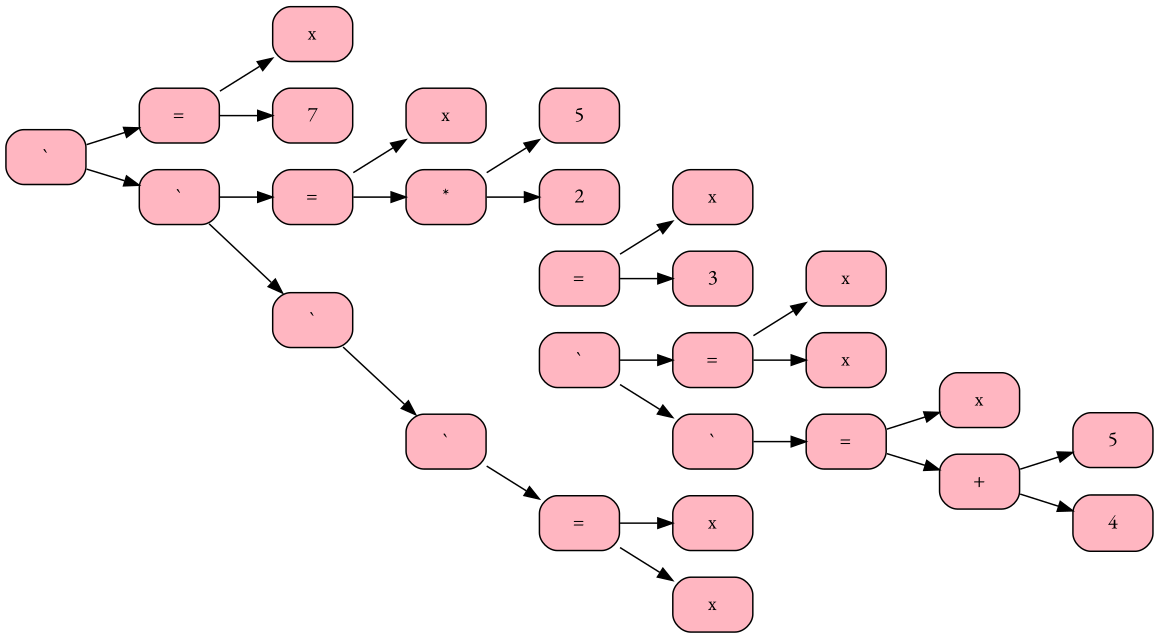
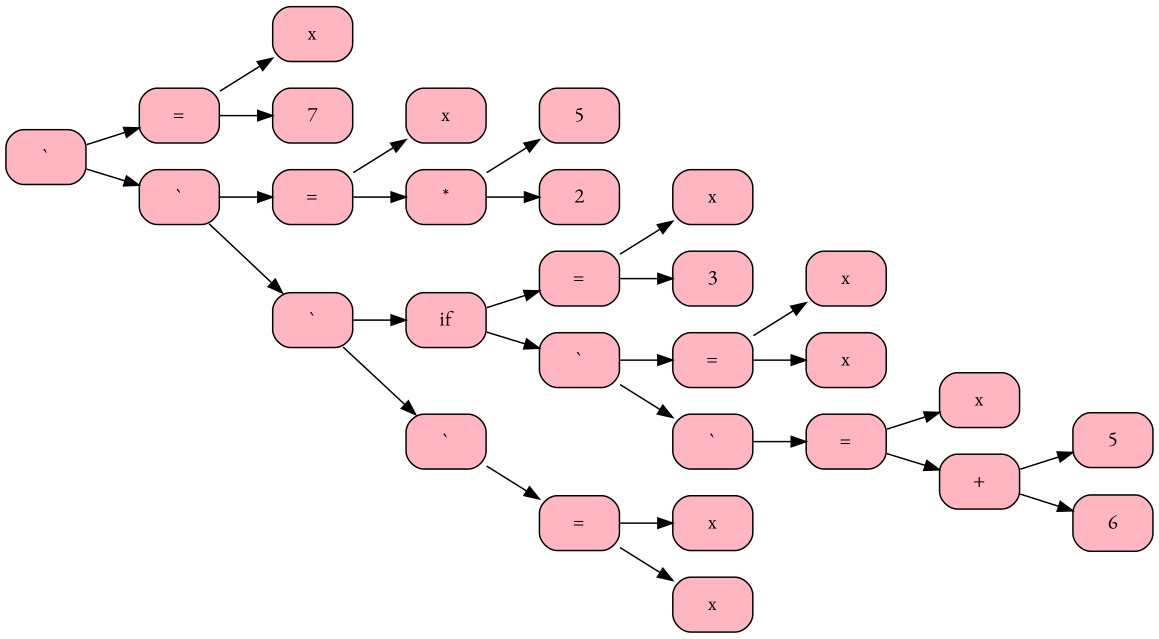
none -> (446, 320)
(1113, 523) -> (1113, 523)
